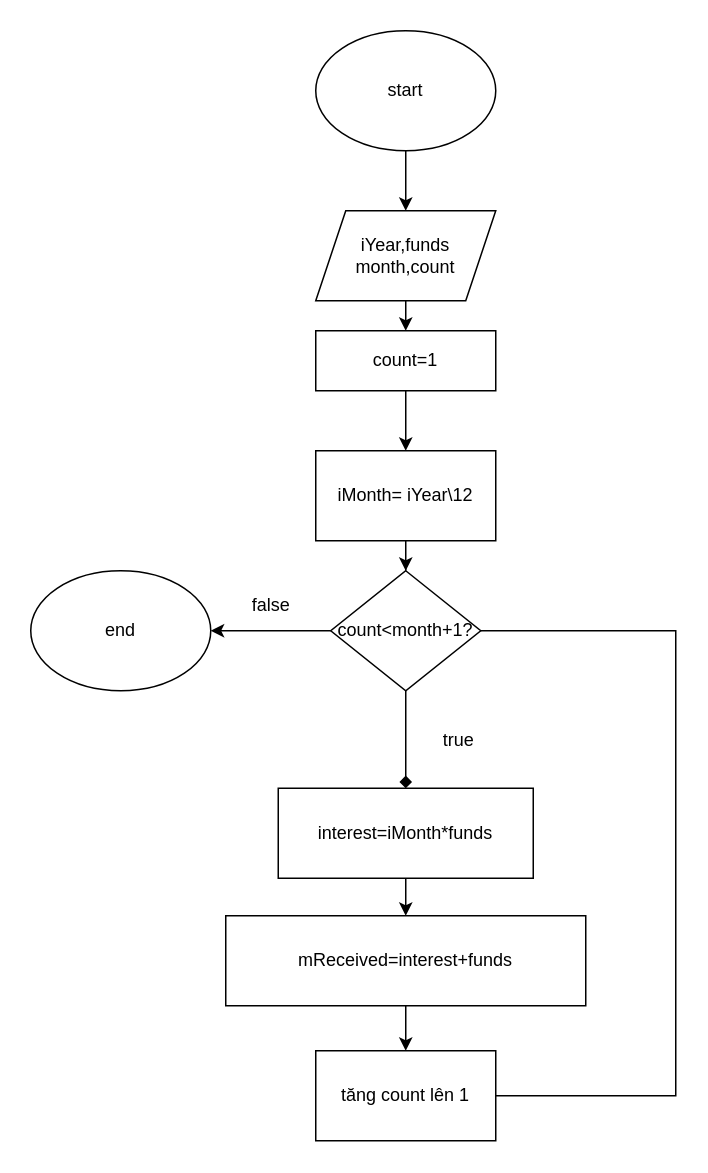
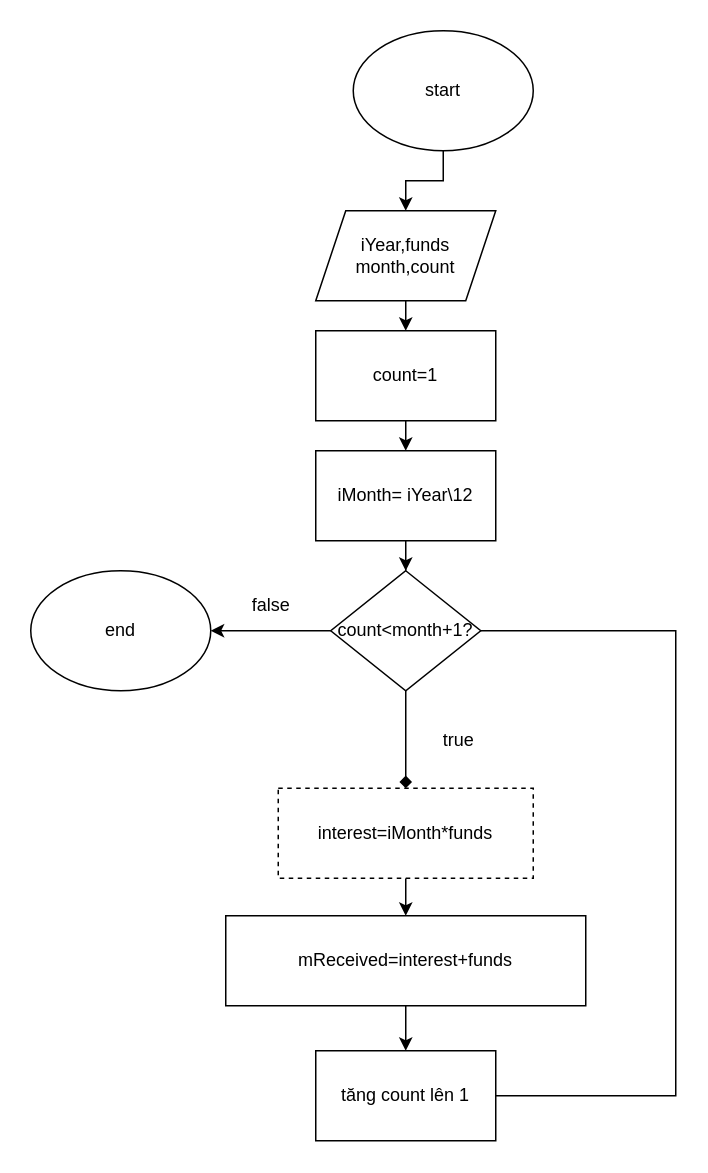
(406, 91) -> (443, 91)
(406, 361) -> (406, 376)
(406, 833) -> (406, 833)
